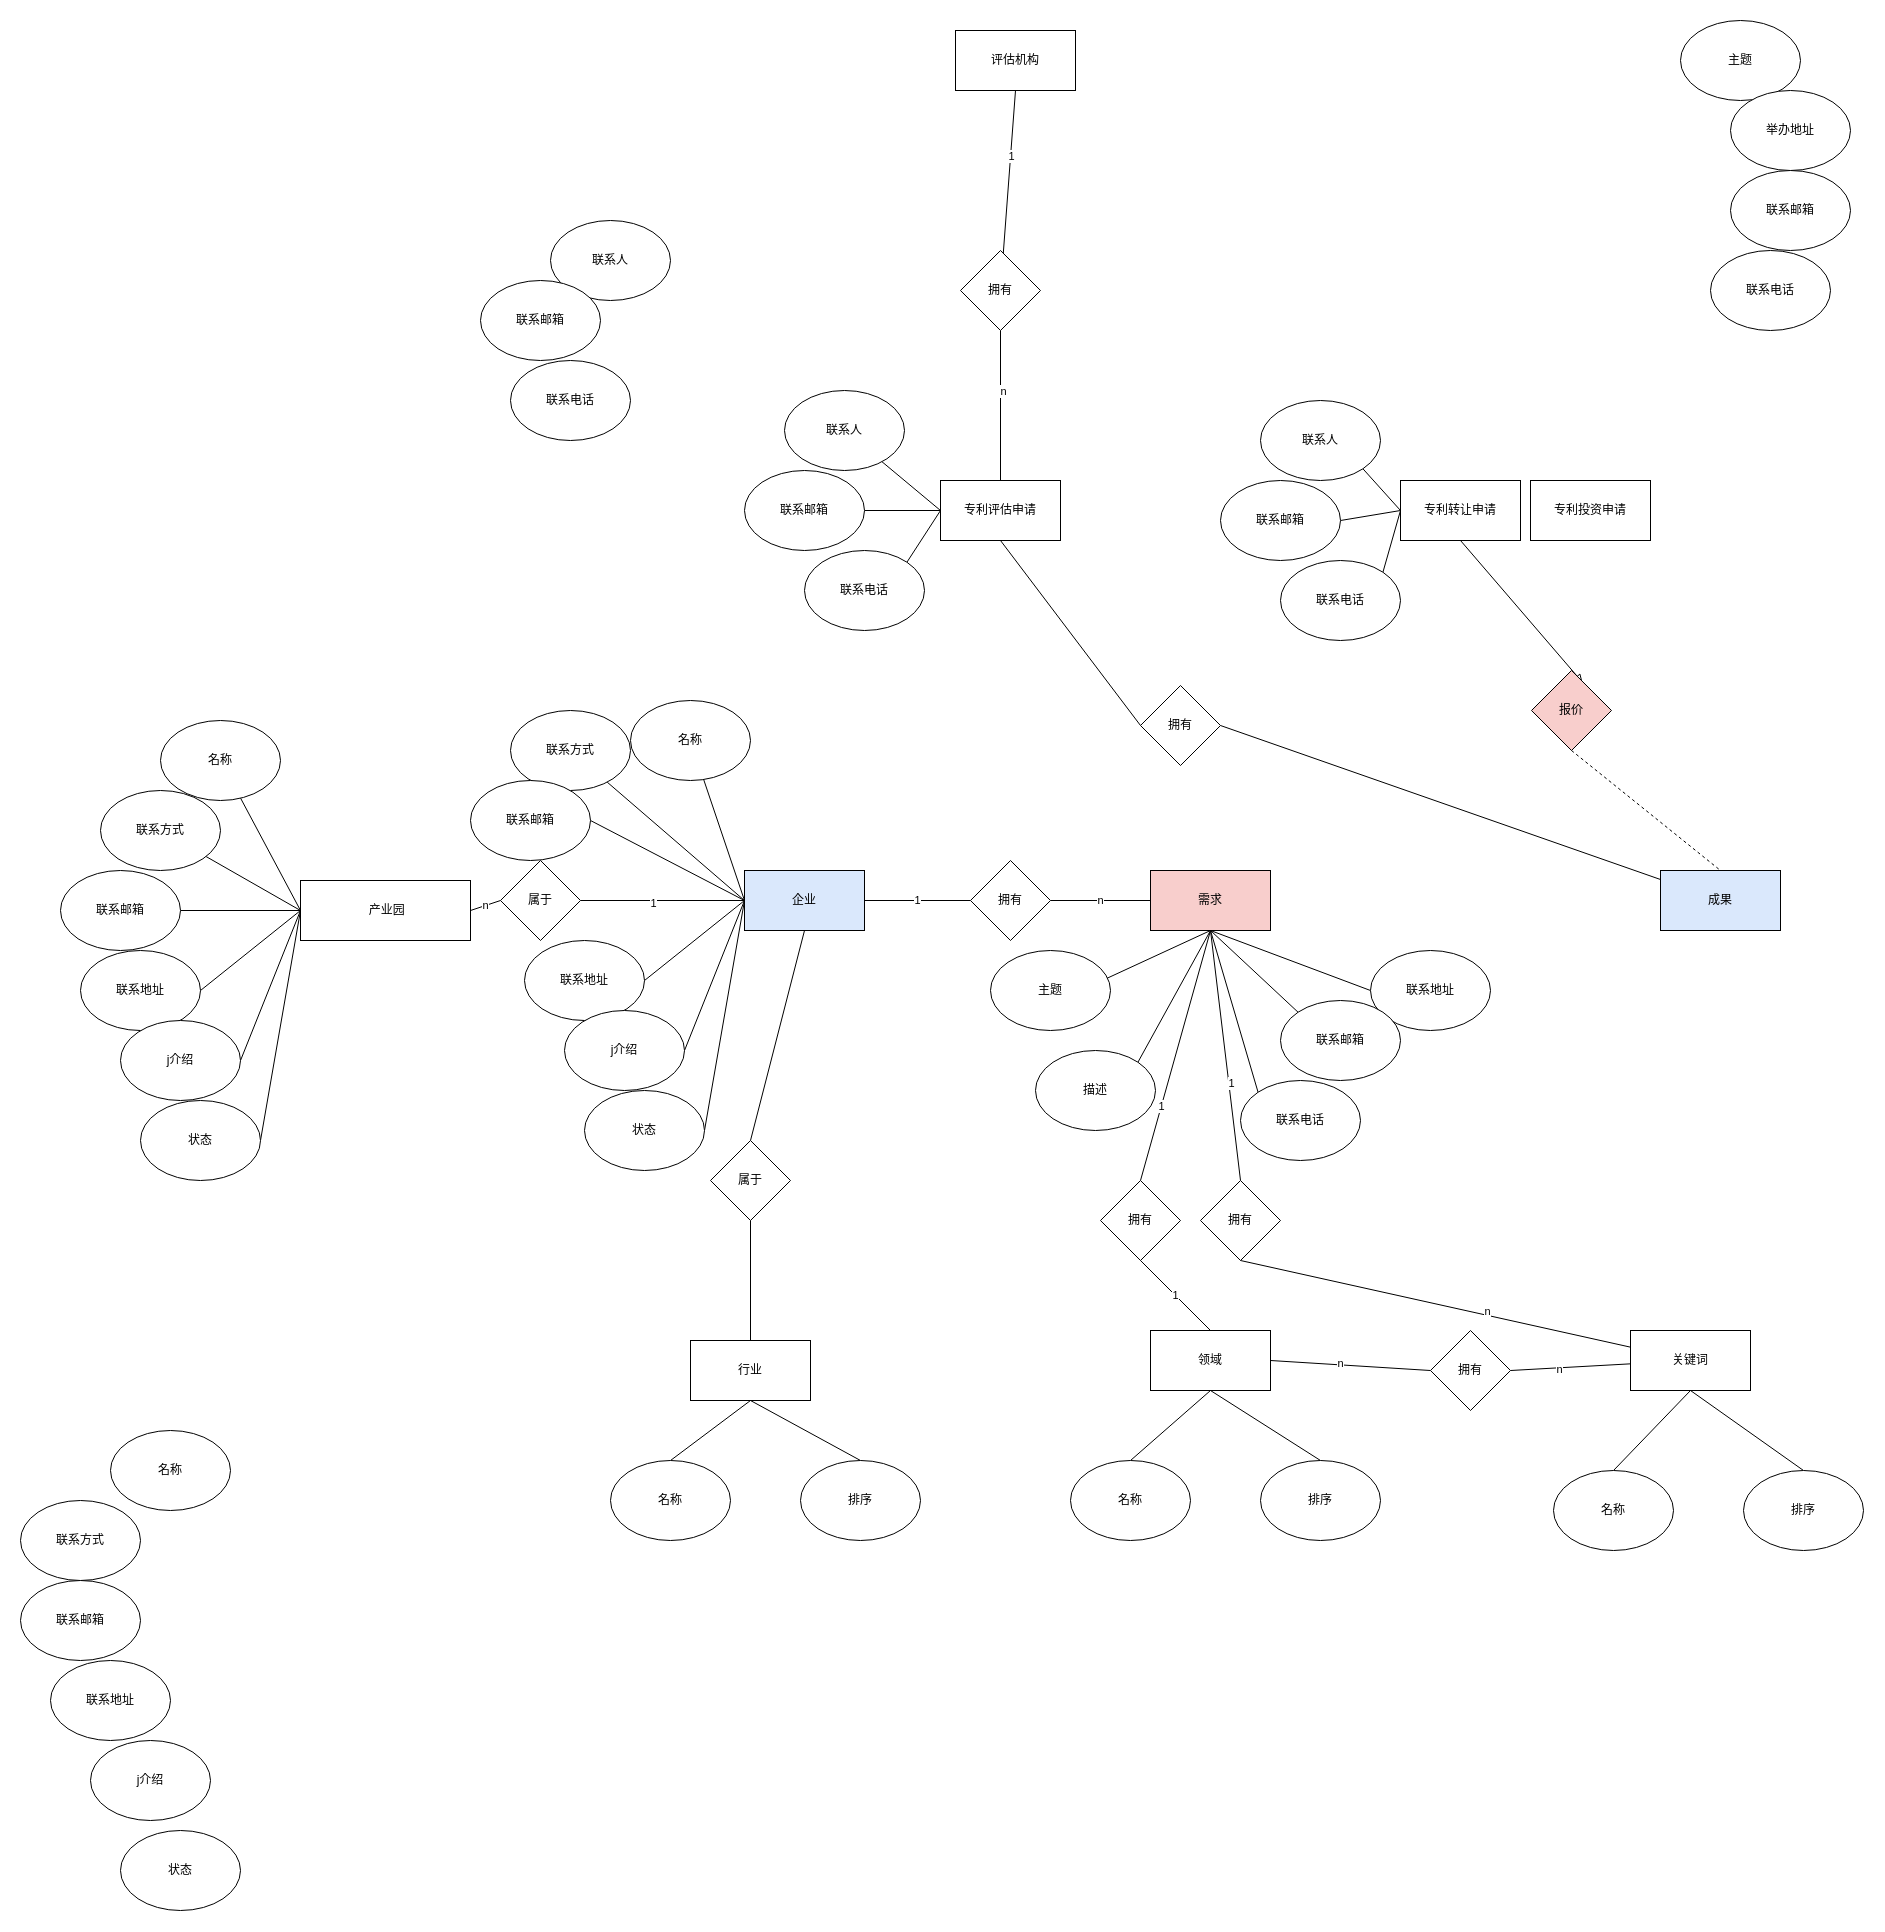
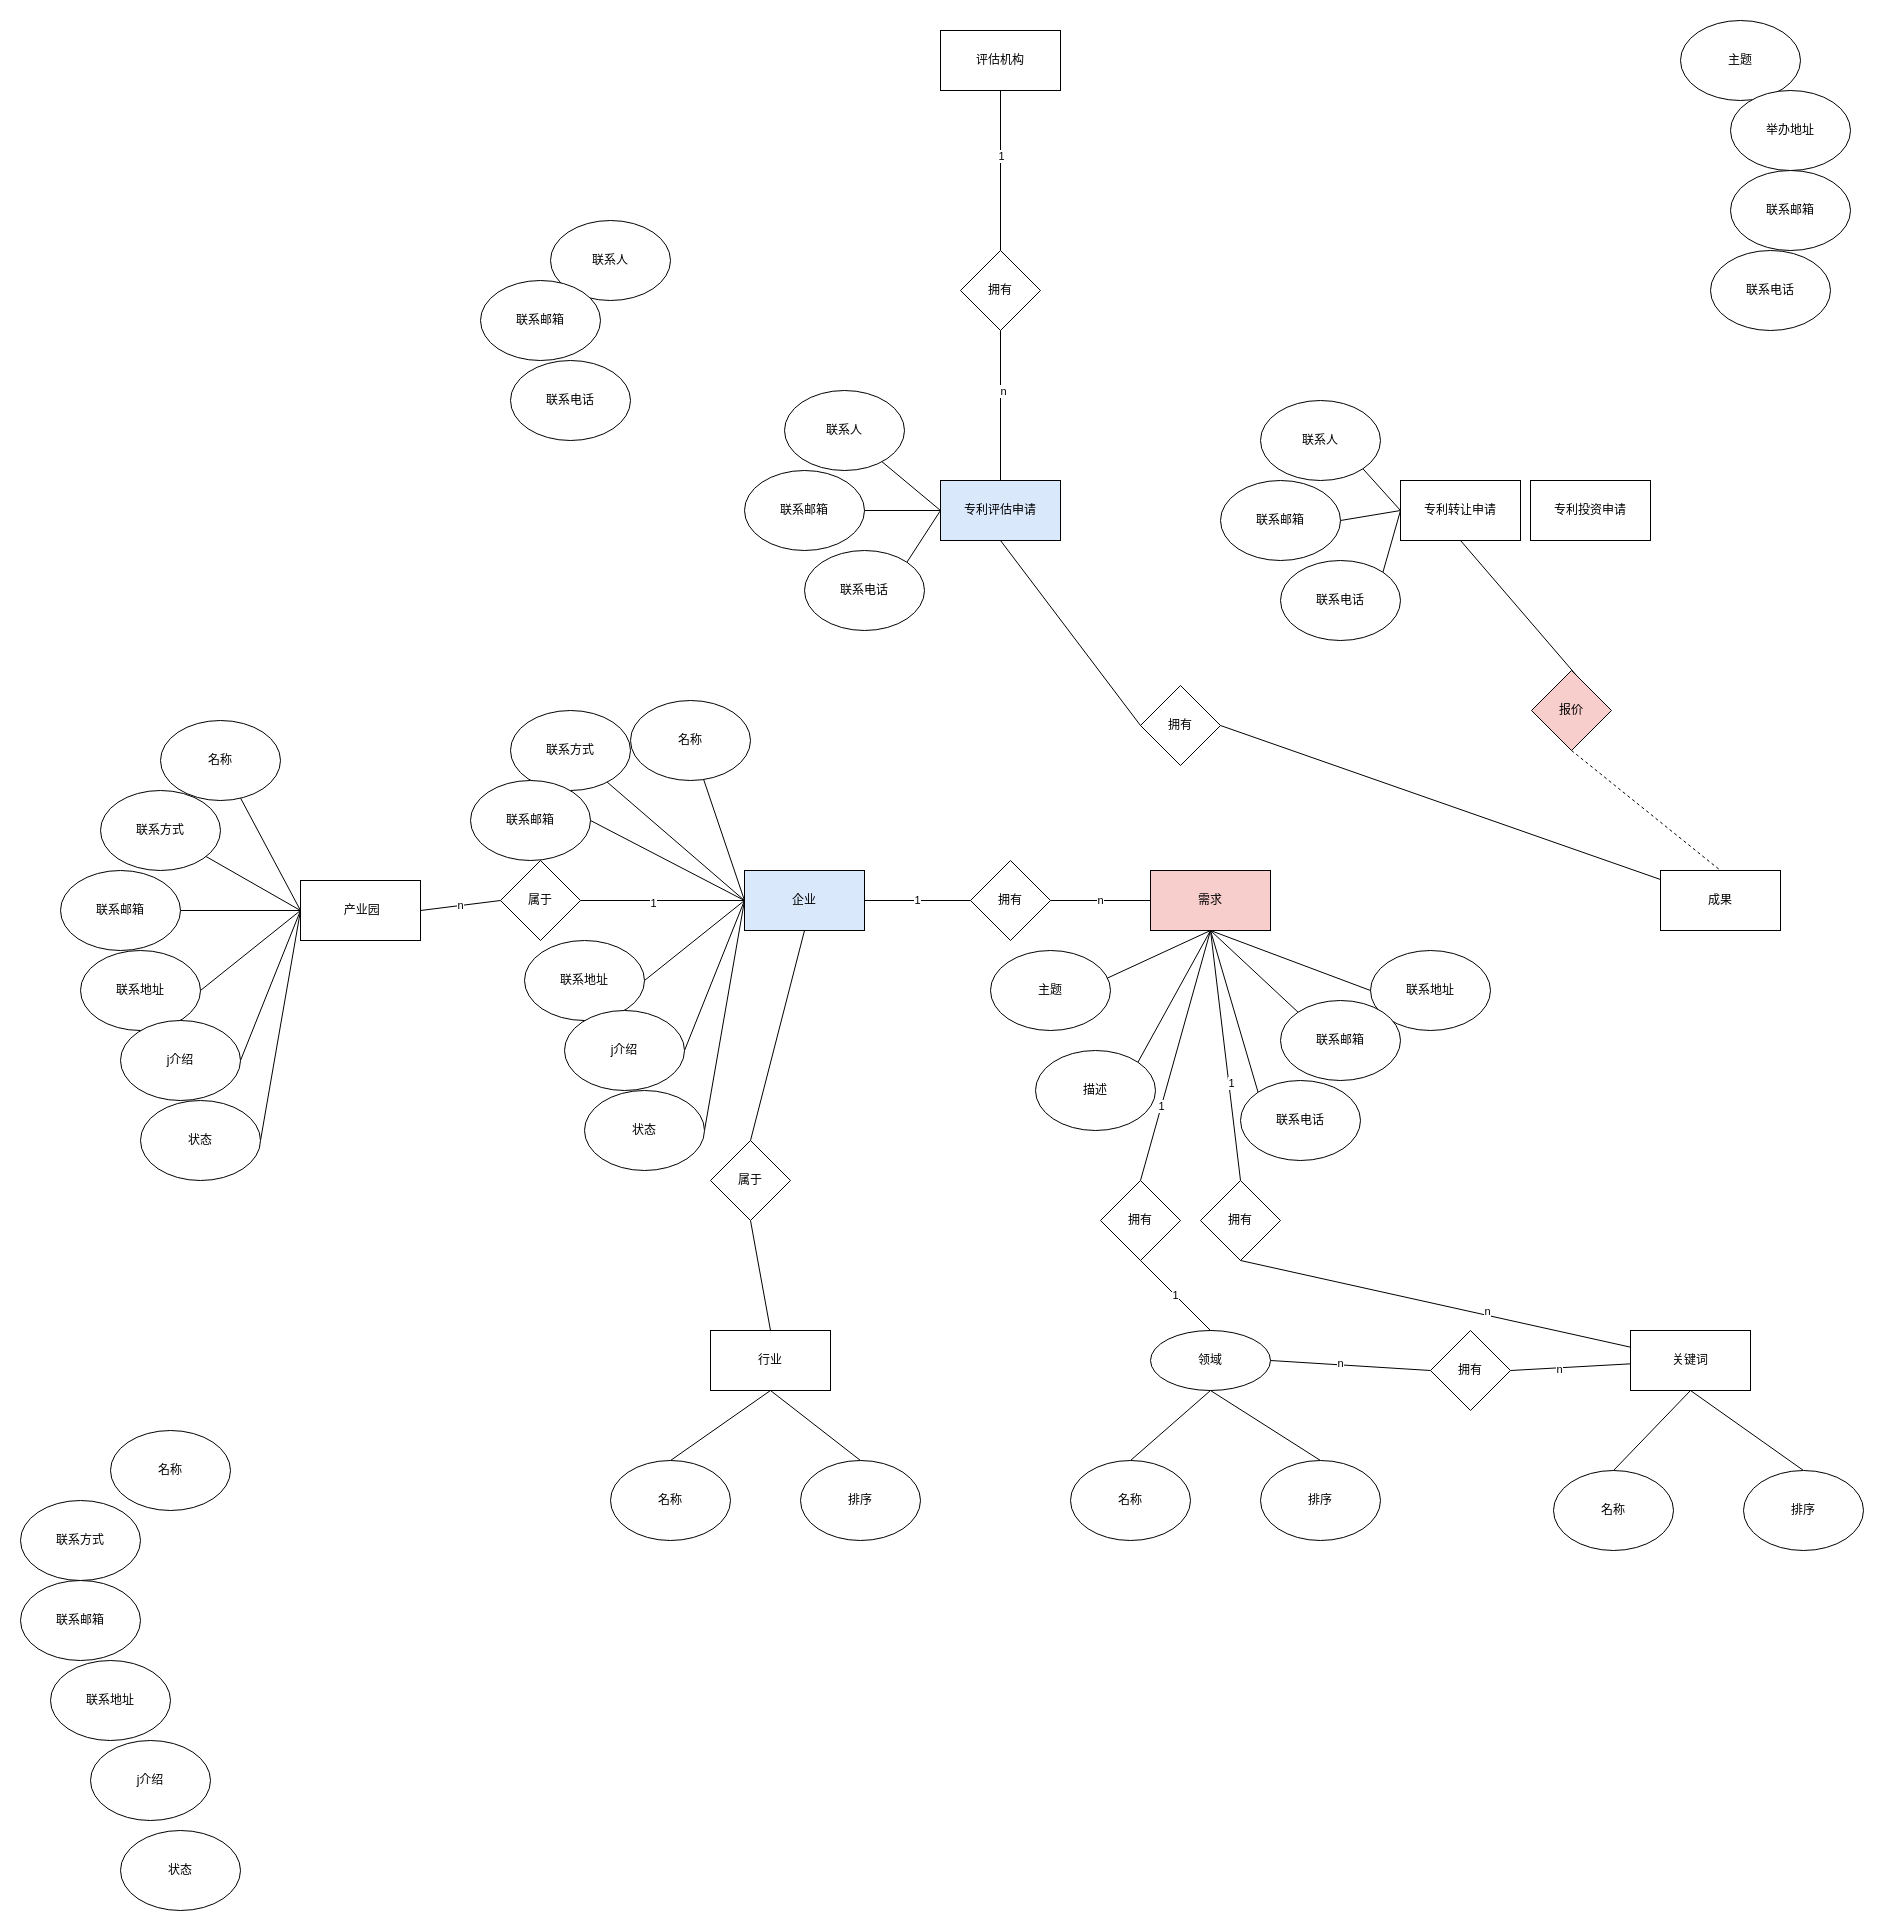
(1016, 61) -> (1001, 61)
(1001, 511) -> (1001, 511)
(1577, 676) -> (1579, 678)
(1721, 901) -> (1721, 901)
(386, 911) -> (361, 911)
(1211, 1361) -> (1211, 1361)
(751, 1371) -> (771, 1361)
